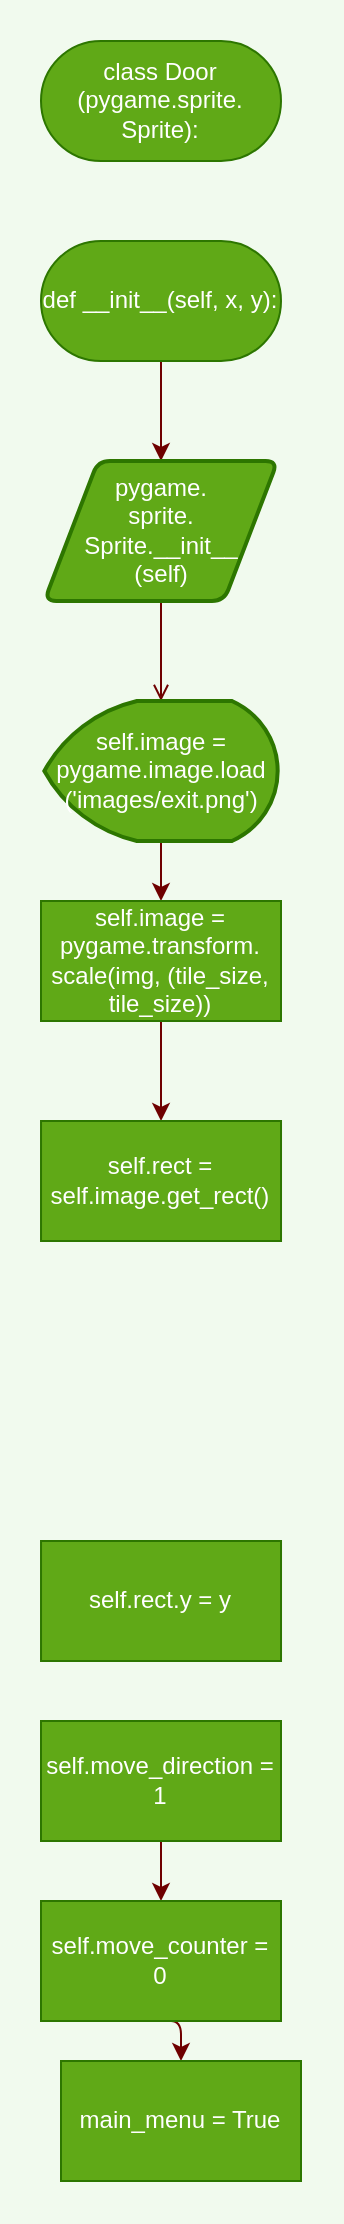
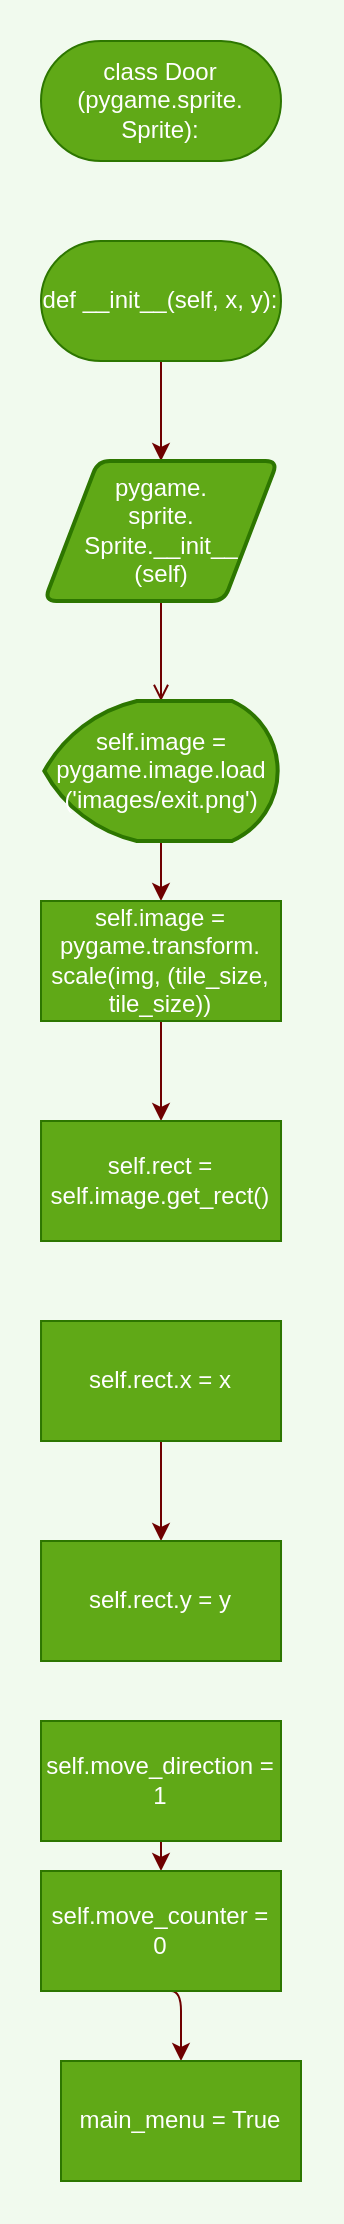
none -> (161, 1381)
none -> (161, 1484)
(161, 1961) -> (161, 1931)
